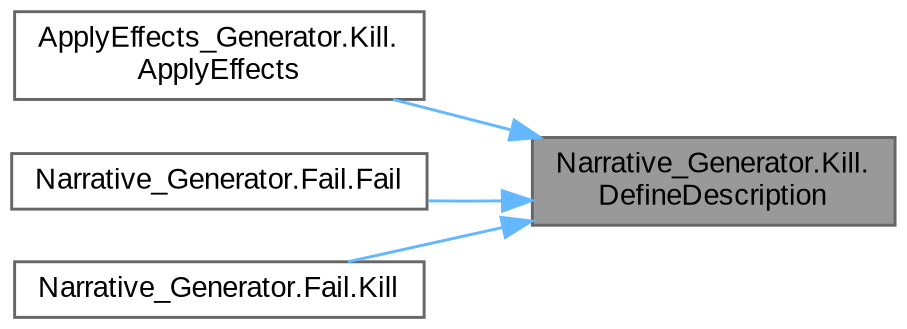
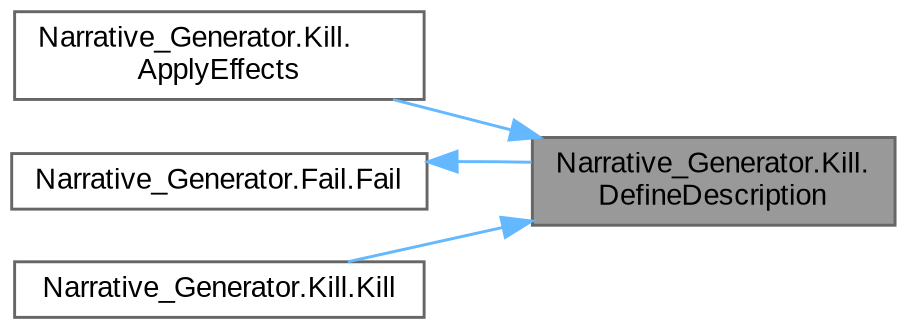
(219, 56) -> (219, 56)
(465, 201) -> (494, 162)
(219, 290) -> (219, 290)
